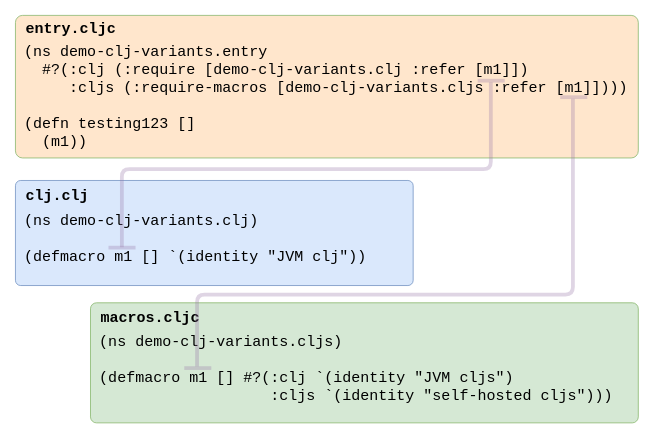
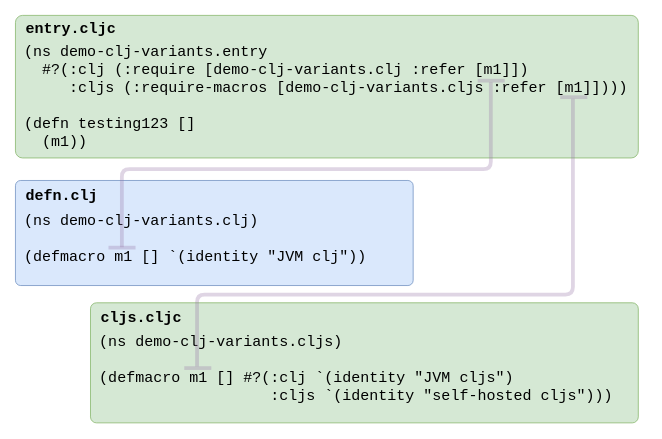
(327, 87) -> (327, 87)
(40, 195) -> (46, 195)
(134, 317) -> (123, 317)
